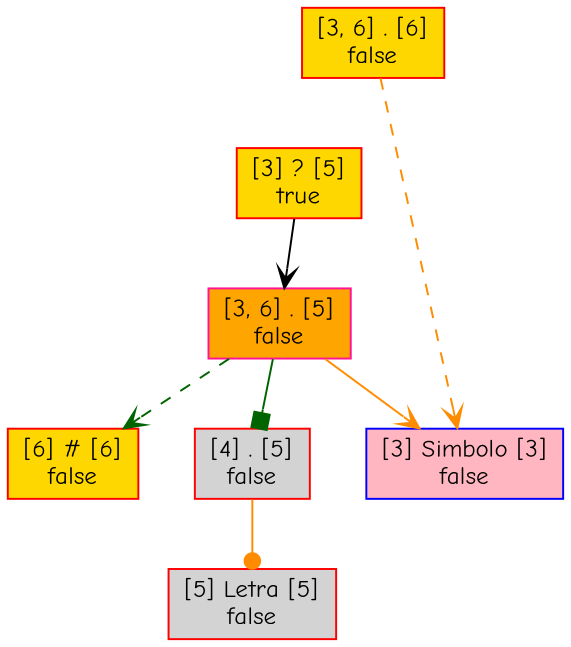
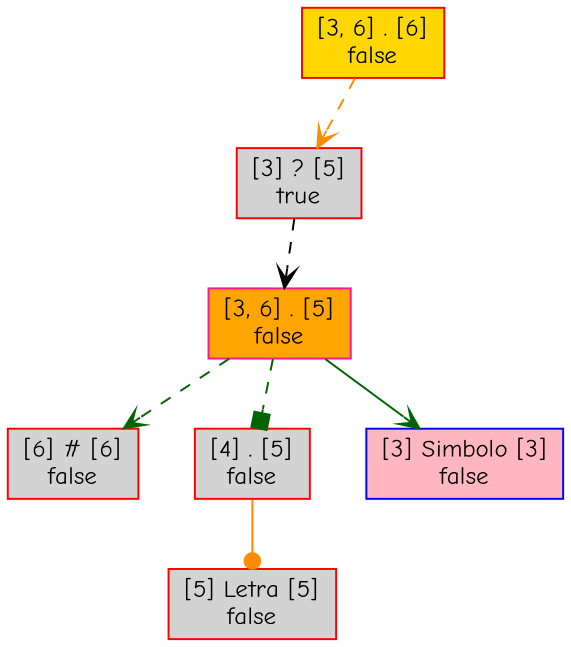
(299, 183) -> (299, 183)
(291, 244) -> (291, 244)
(417, 244) -> (341, 105)
(268, 384) -> (268, 384)
(364, 388) -> (364, 388)
(73, 464) -> (73, 464)
